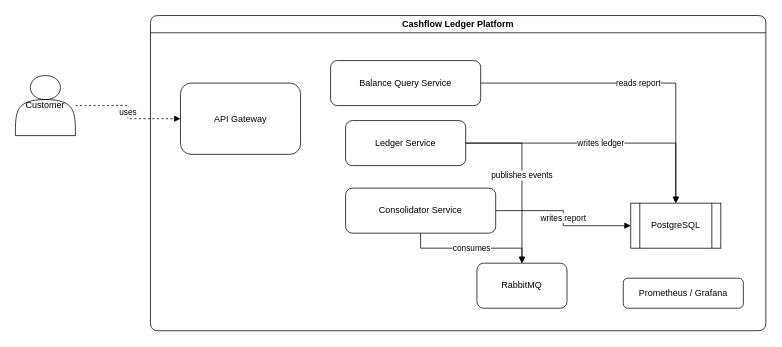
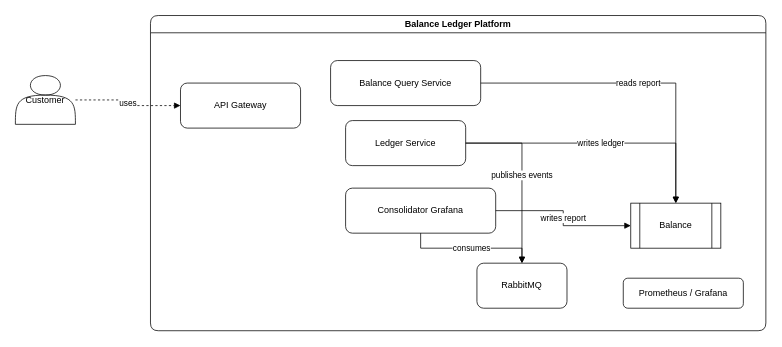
(458, 24) -> (458, 24)
(45, 105) -> (45, 100)
(240, 119) -> (240, 105)
(420, 210) -> (420, 210)
(675, 225) -> (675, 225)
